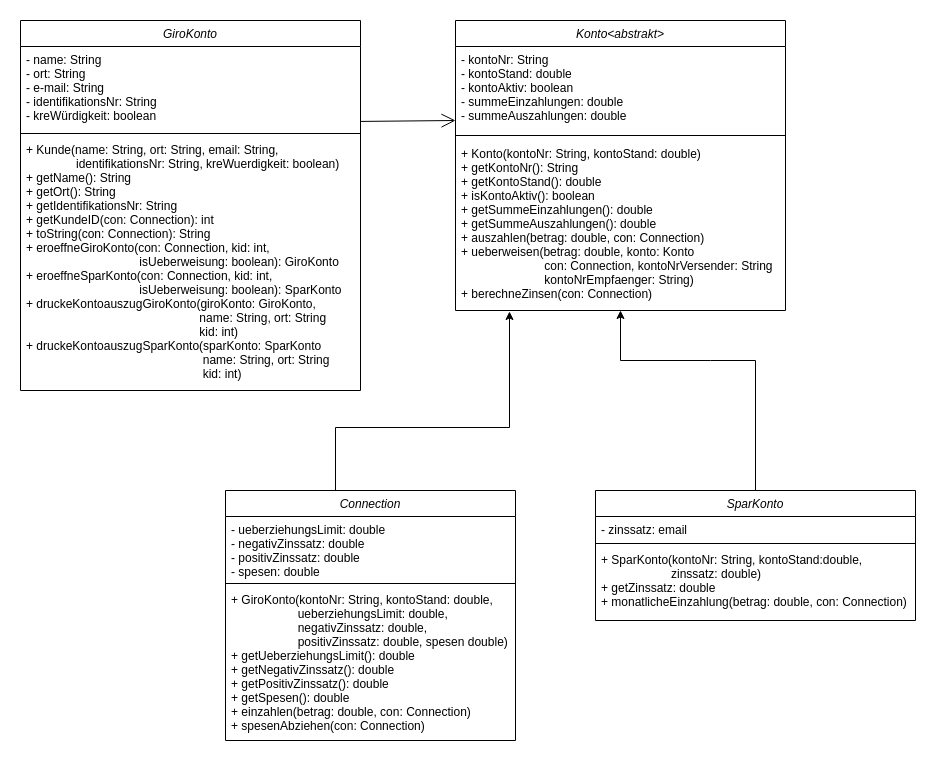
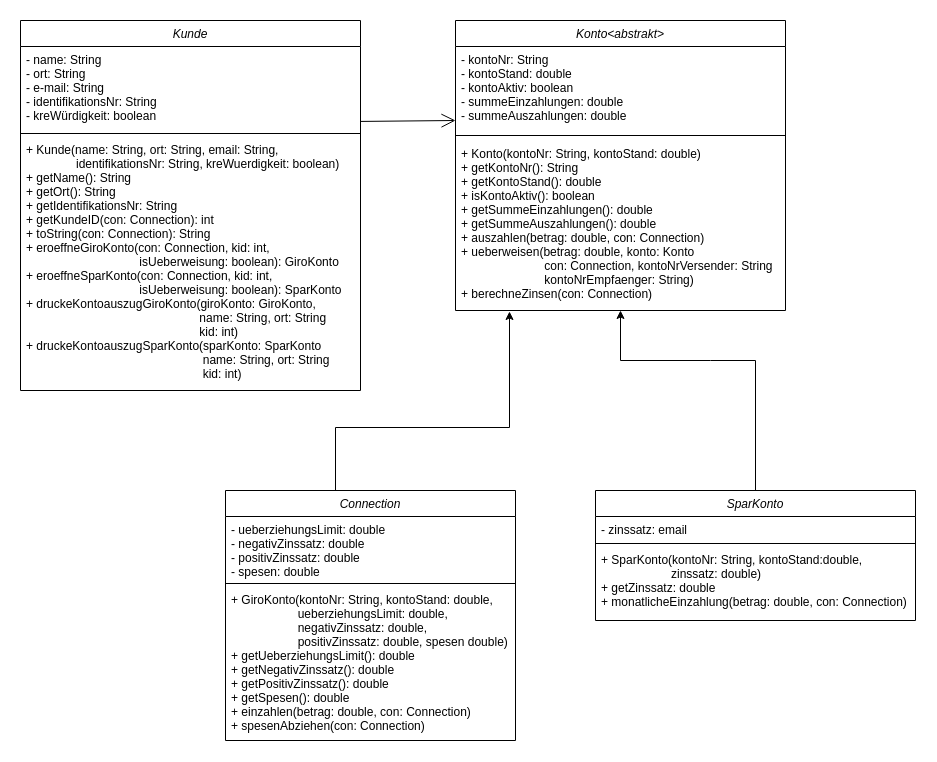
(190, 34) -> (190, 34)
